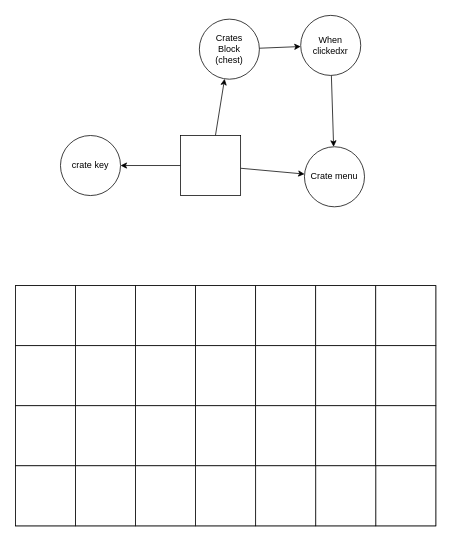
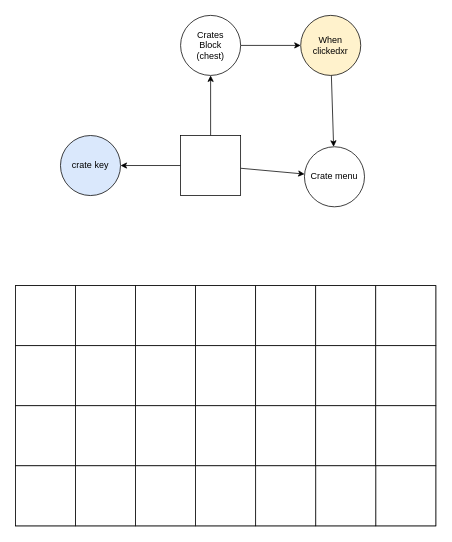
(330, 45) -> (330, 45)
(229, 49) -> (210, 45)
(90, 165) -> (90, 165)
